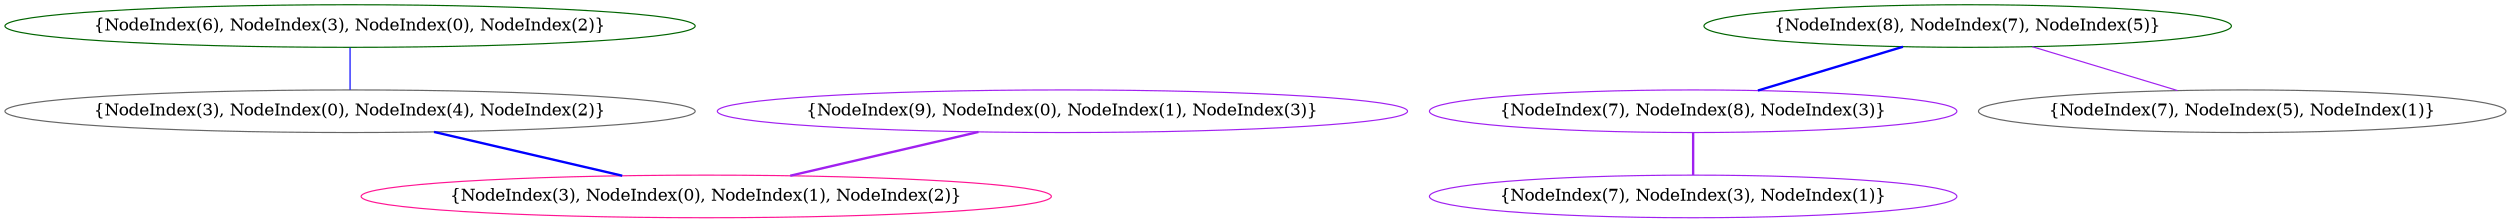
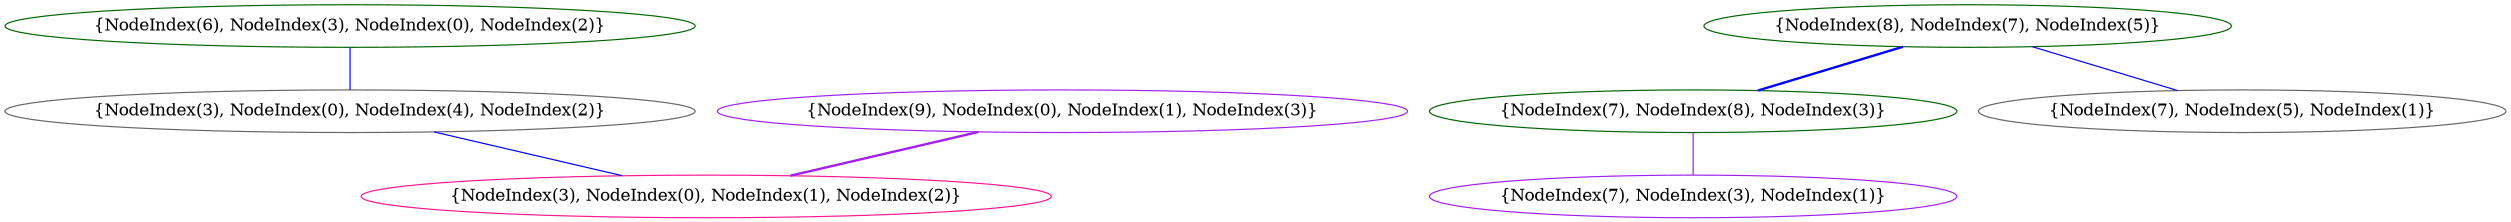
(2105, 69) -> (2105, 69)
(1693, 111) -> (1693, 111)
(528, 154) -> (528, 154)
(1693, 154) -> (1693, 154)
